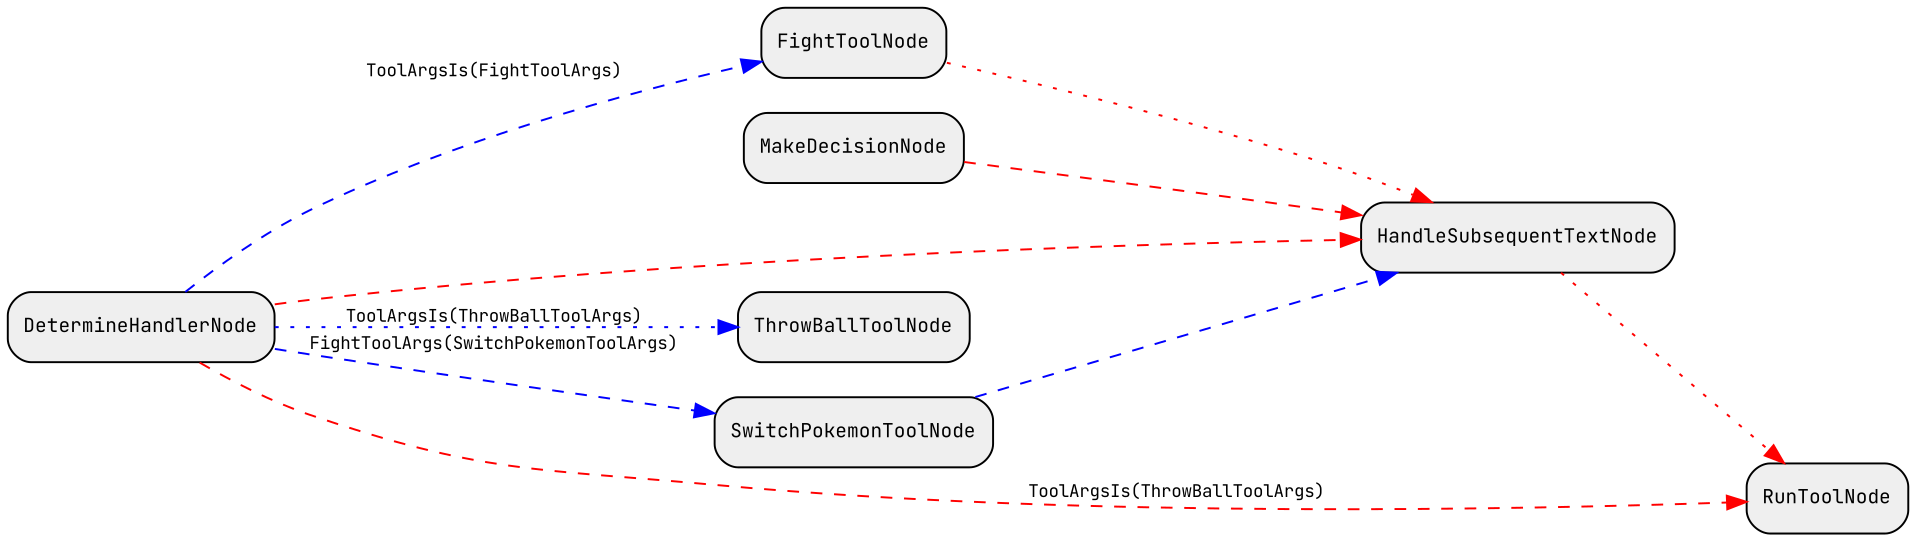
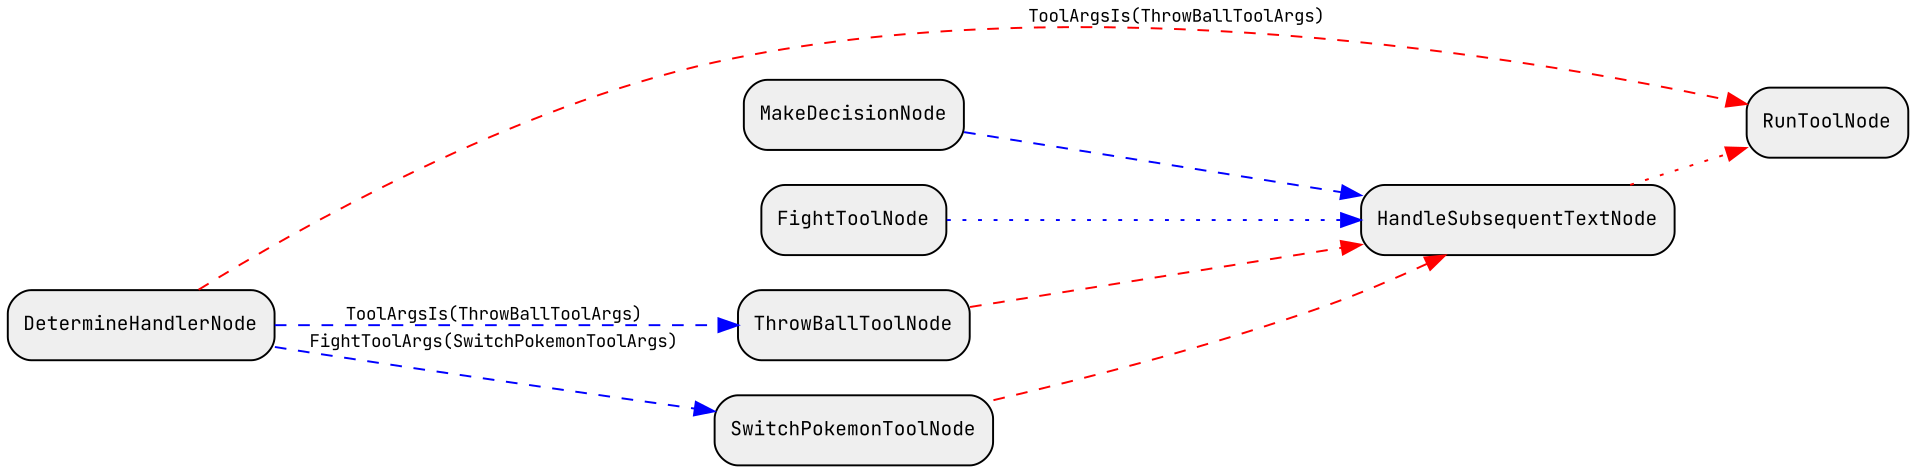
(1182, 121) -> (1144, 220)
(451, 151) -> none
(1153, 187) -> (1153, 162)
(807, 260) -> (1156, 277)
(496, 327) -> (496, 325)
(1176, 338) -> (1213, 342)
